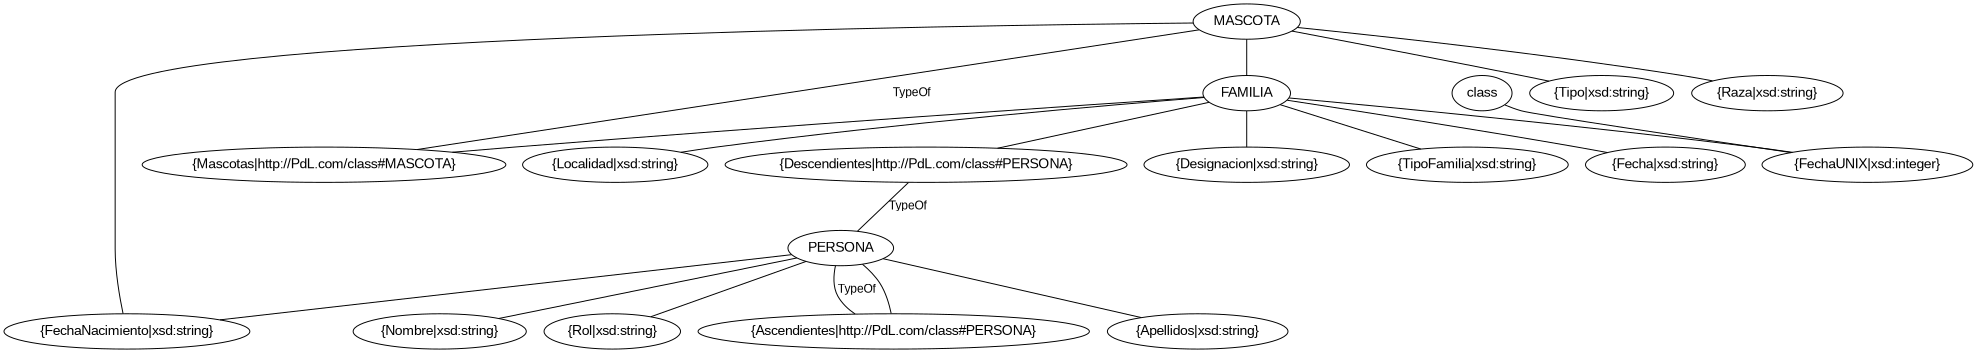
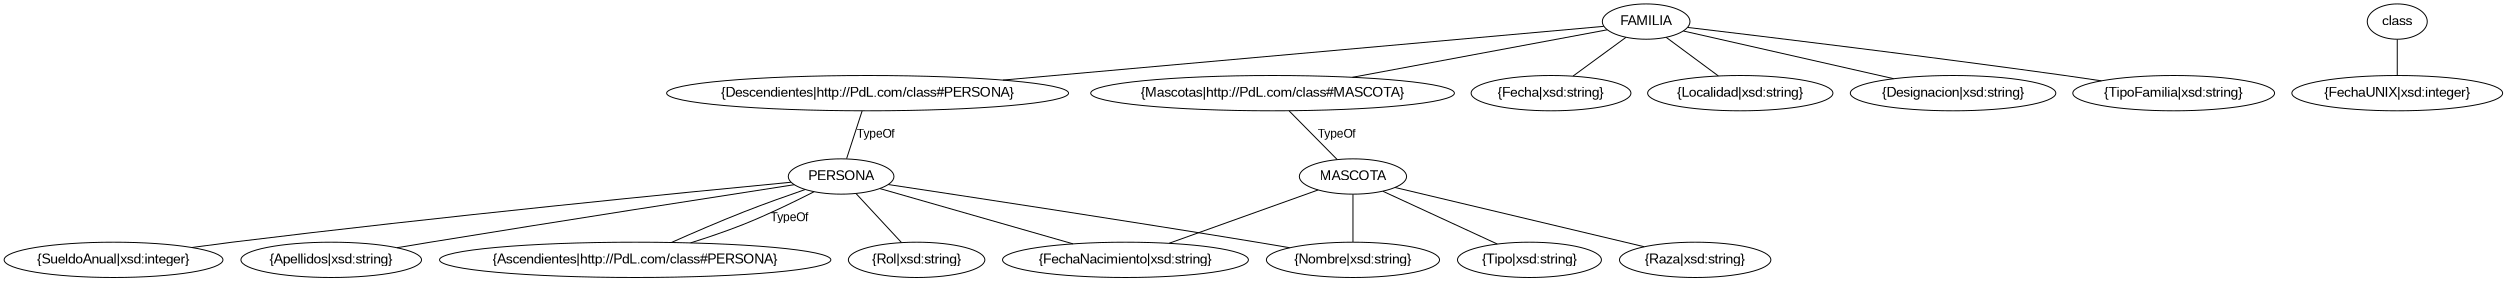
(1247, 57) -> (1353, 218)
(1541, 123) -> none
none -> (114, 260)
